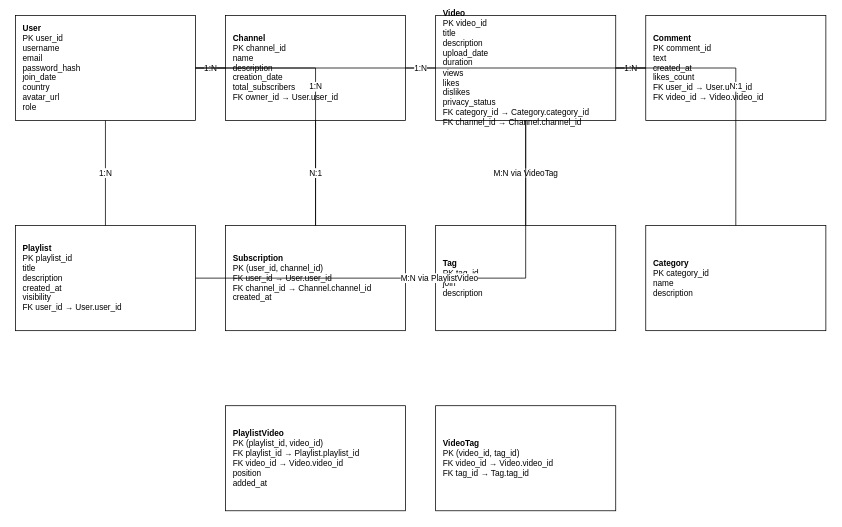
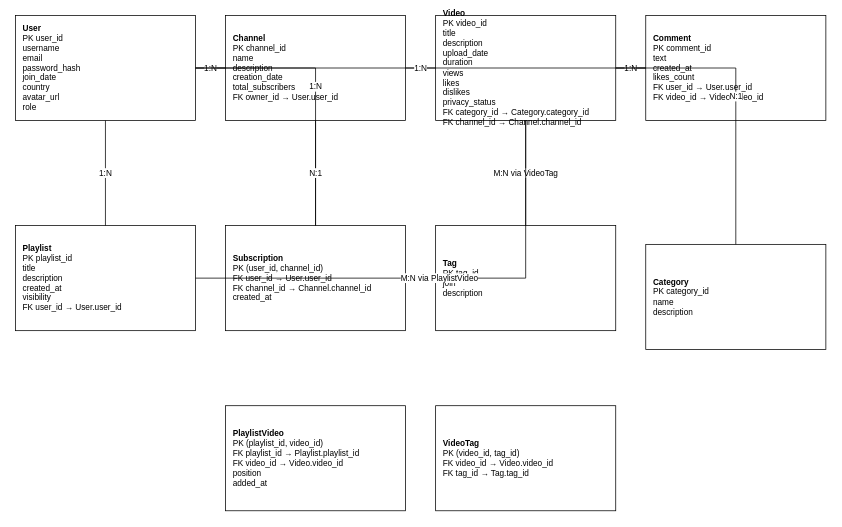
(735, 278) -> (735, 297)
